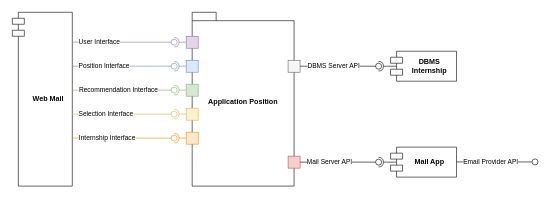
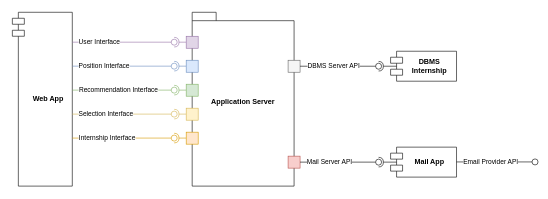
(48, 99) -> (48, 99)
(243, 102) -> (243, 102)
